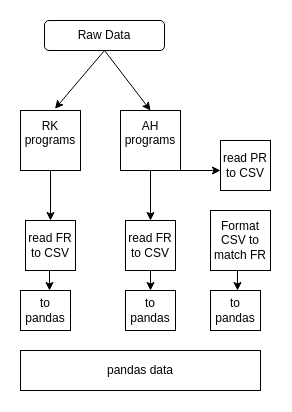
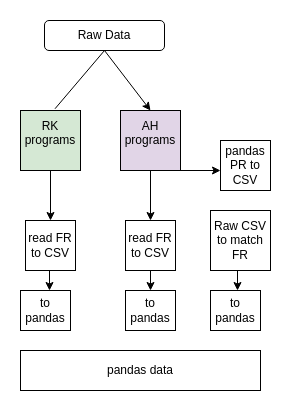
(60, 102) -> (58, 105)
(51, 141) -> (51, 141)
(151, 141) -> (151, 141)
(246, 166) -> (246, 166)
(241, 241) -> (241, 241)
